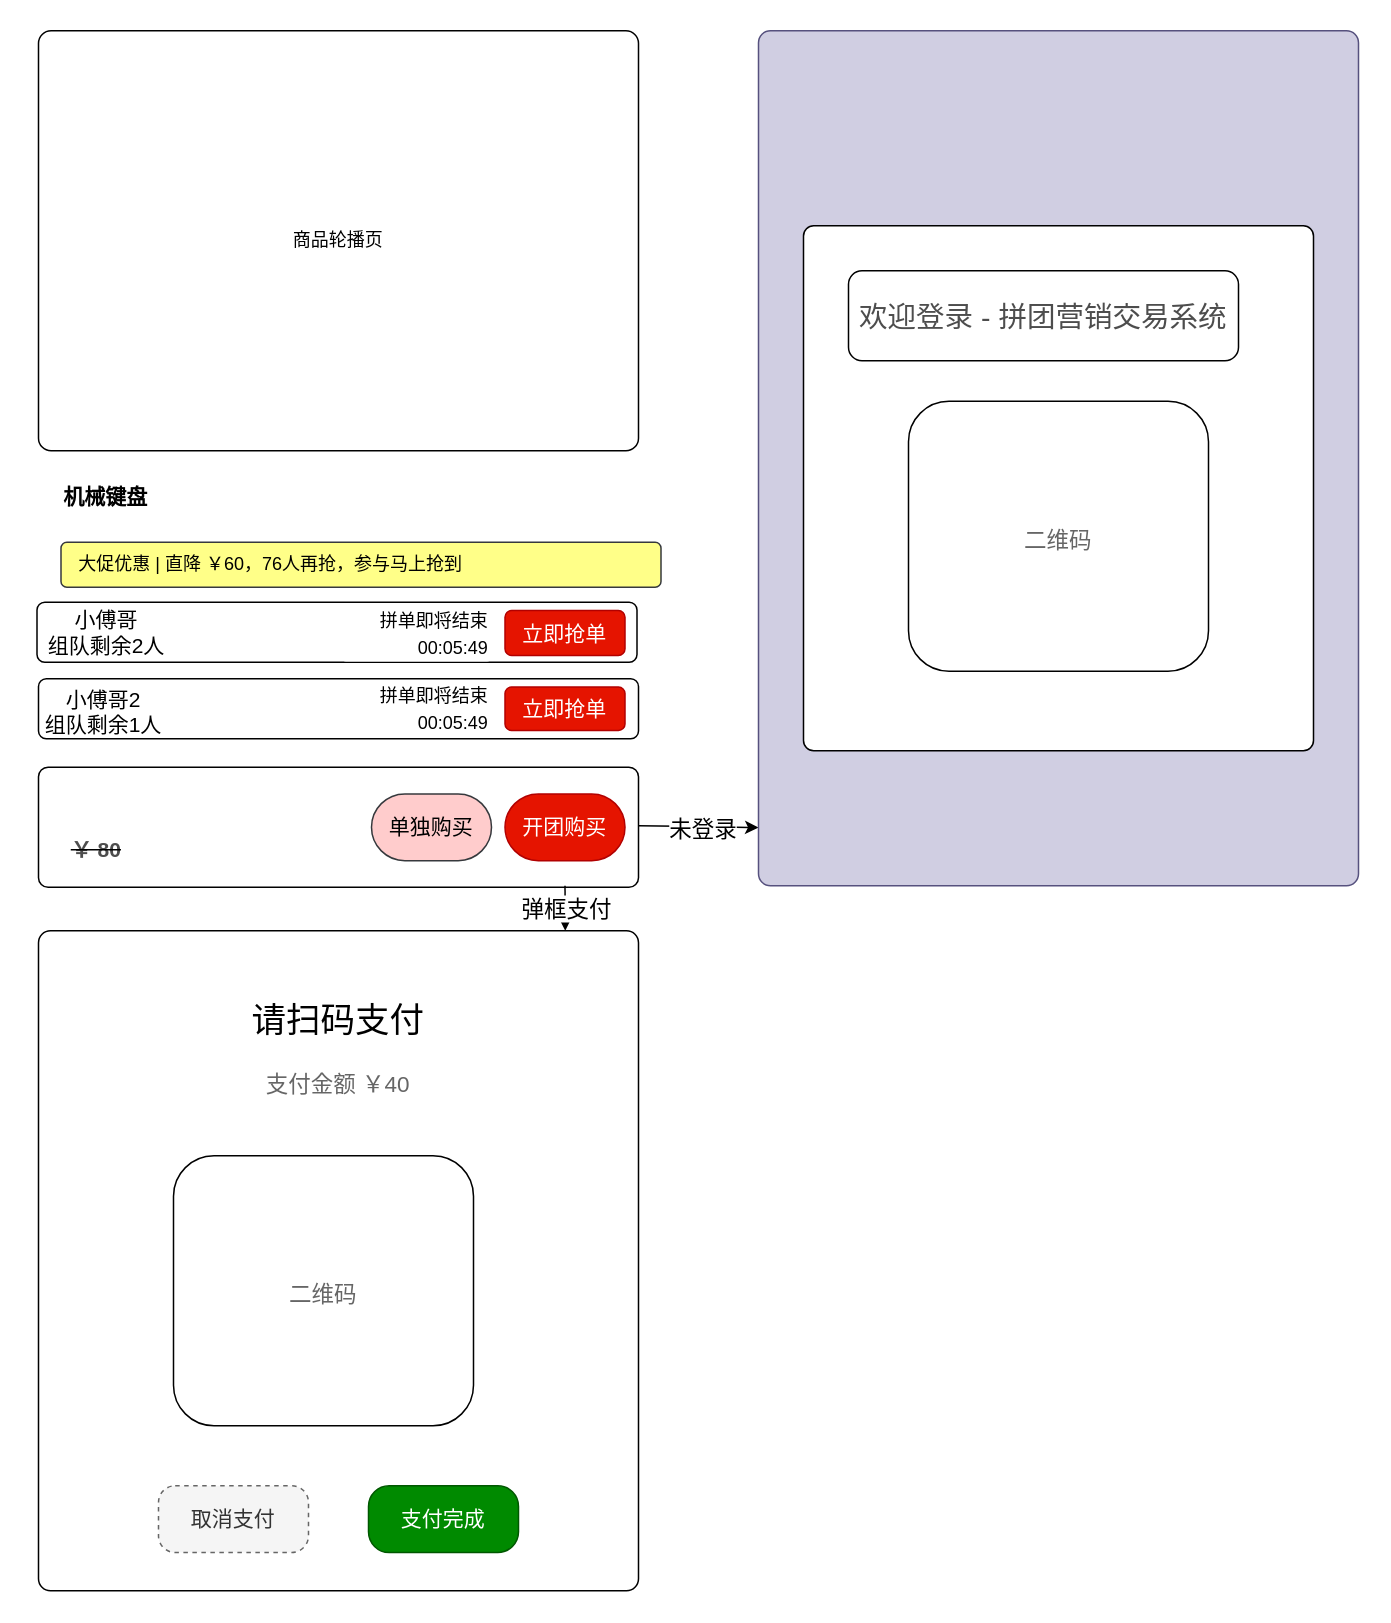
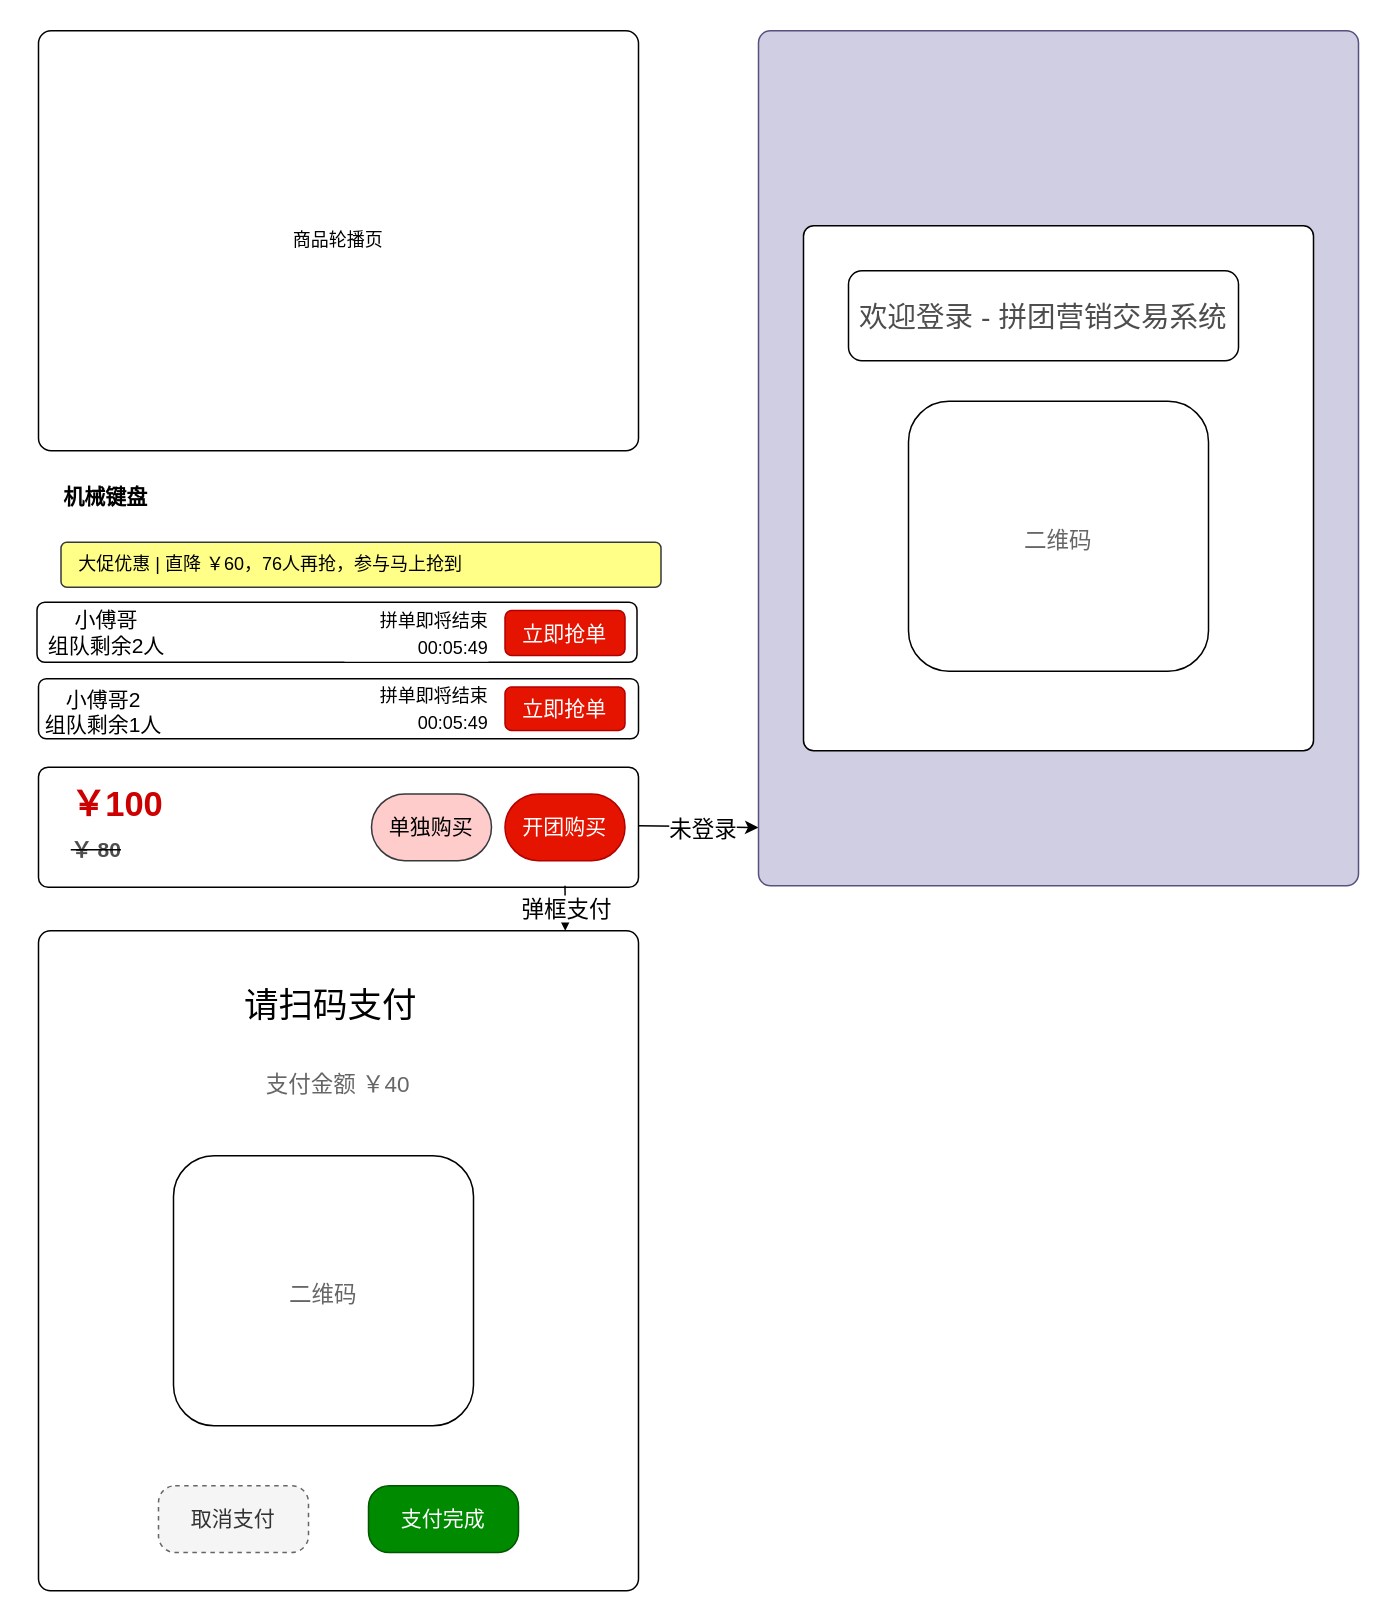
none -> (121, 805)
(338, 1021) -> (331, 1006)
